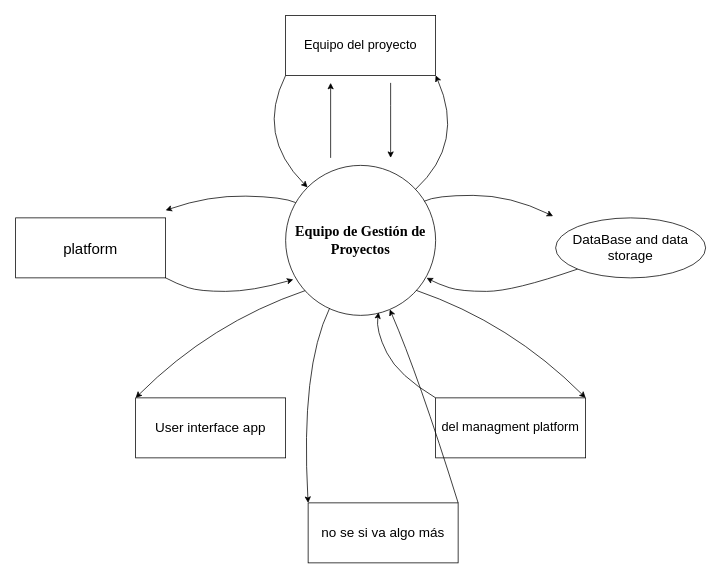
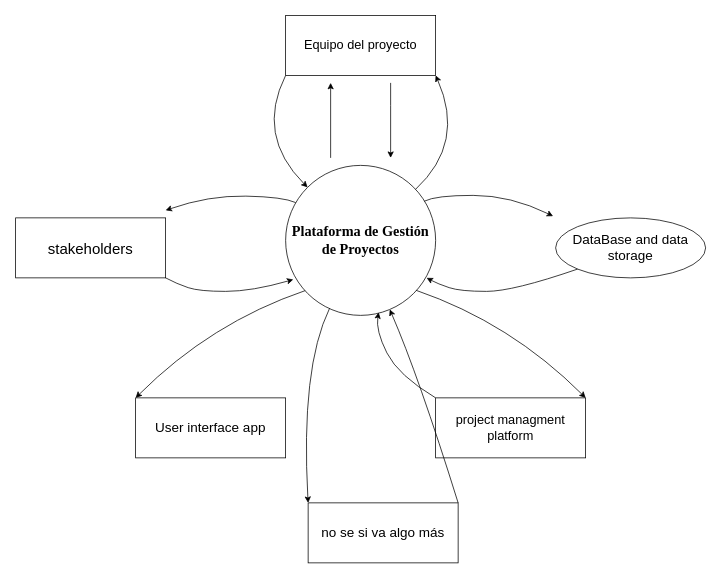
(360, 240) -> (360, 240)
(90, 248) -> (90, 248)
(510, 428) -> (510, 428)
